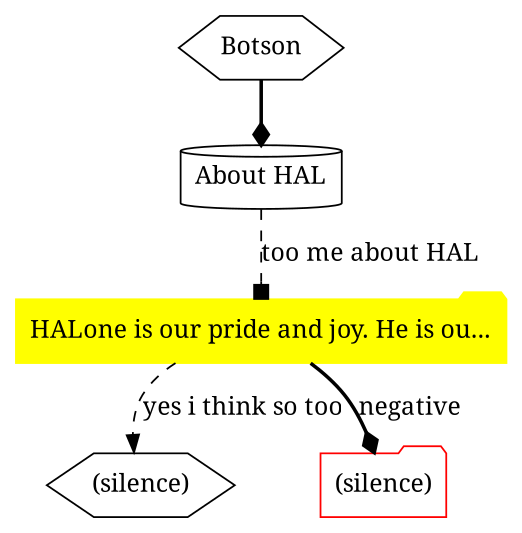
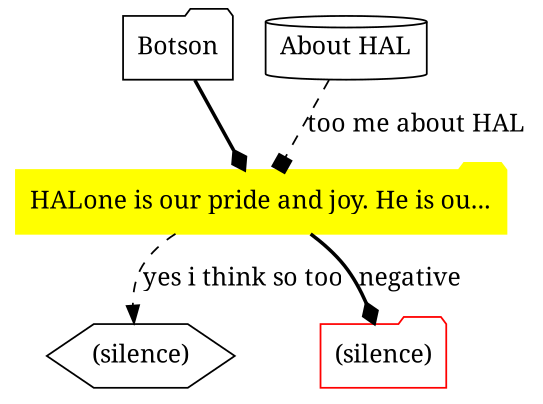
(261, 48) -> (178, 48)
(261, 102) -> (214, 115)
